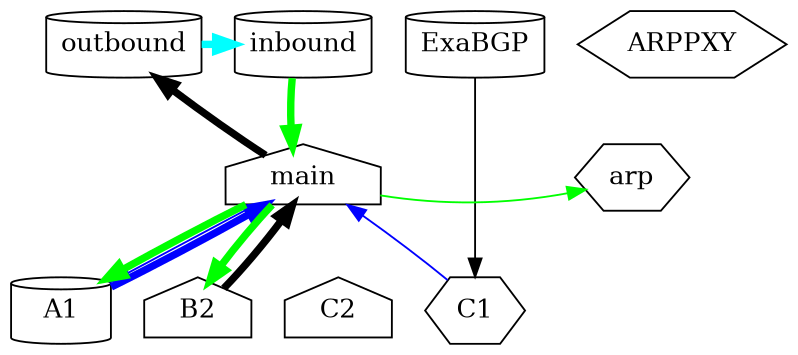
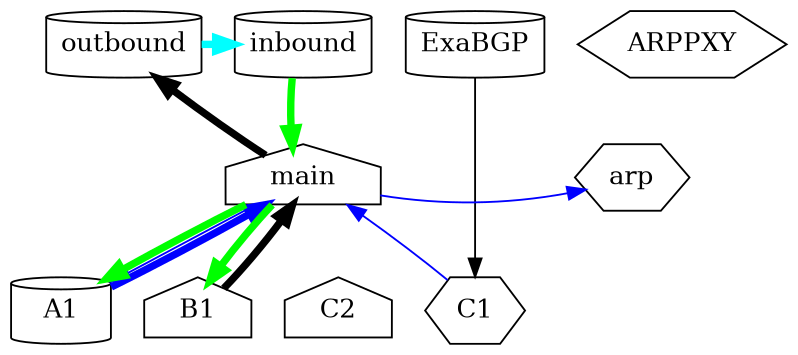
(460, 202) -> (460, 202)
(198, 311) -> (198, 311)
